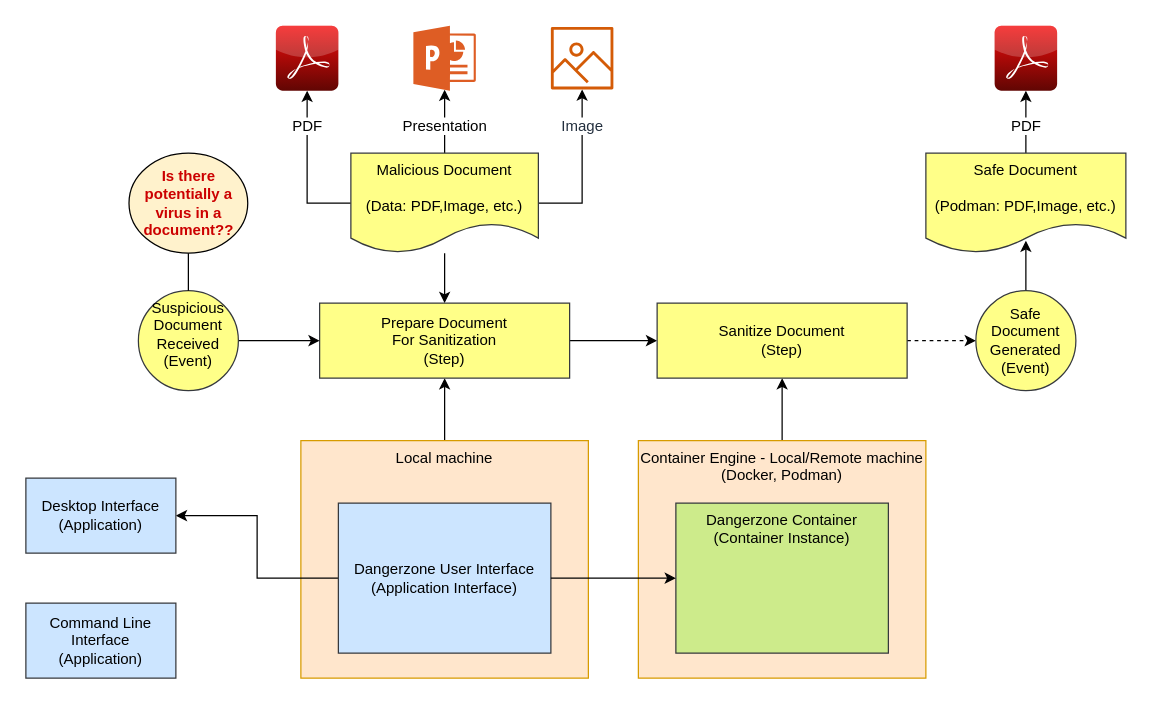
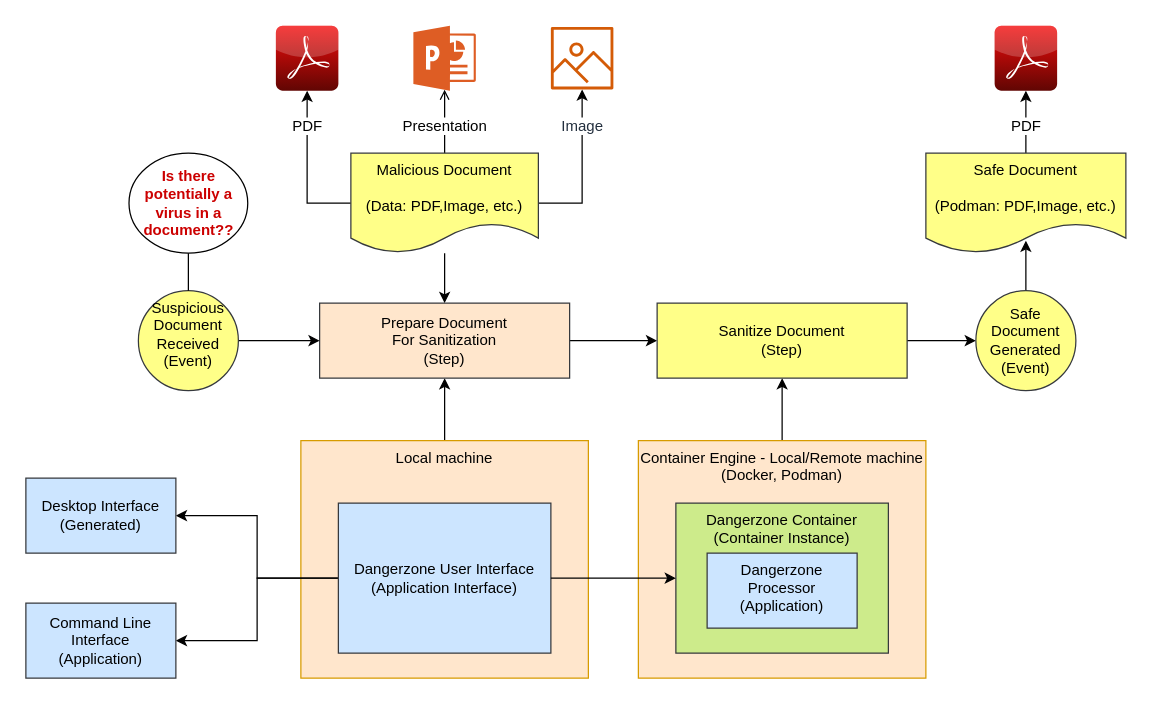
(444, 99) -> (444, 96)
(188, 203) -> (188, 203)
(444, 341) -> (444, 341)
(938, 341) -> (938, 341)
(101, 516) -> (101, 516)
none -> (782, 591)
none -> (251, 641)
